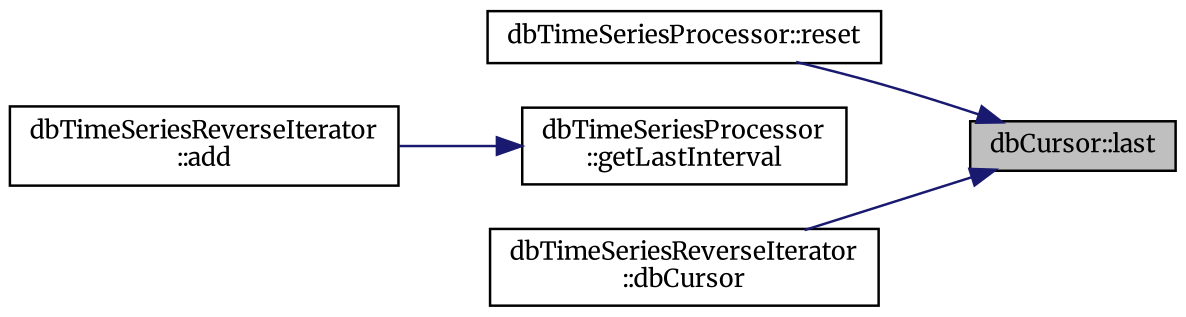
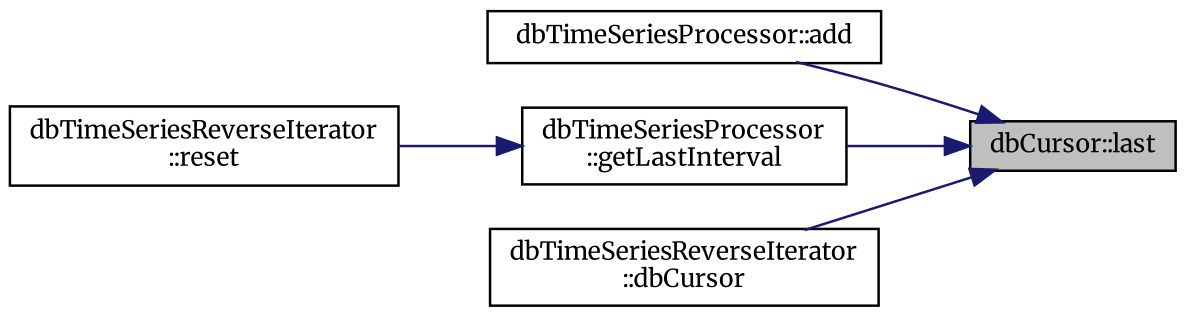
(684, 37) -> (684, 37)
(204, 146) -> (204, 146)
none -> (896, 146)
